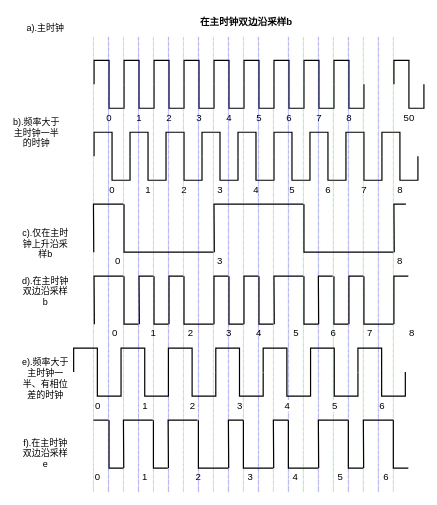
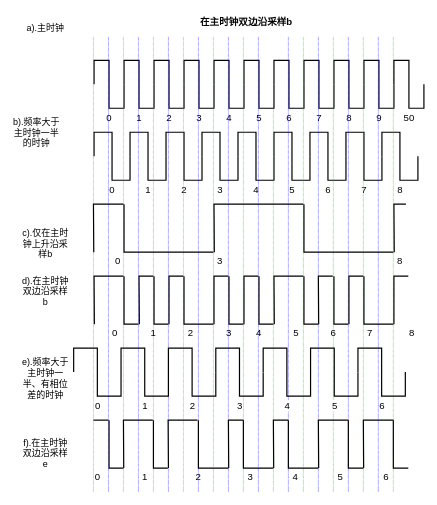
none -> (379, 84)
